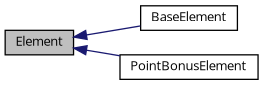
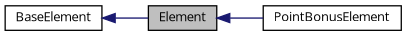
(114, 30) -> (132, 18)
